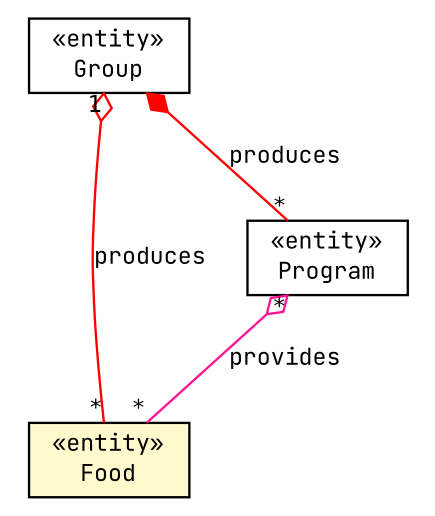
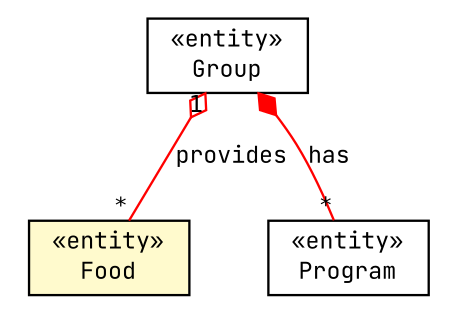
(286, 157) -> (330, 157)
(151, 258) -> (232, 157)
(207, 369) -> none
